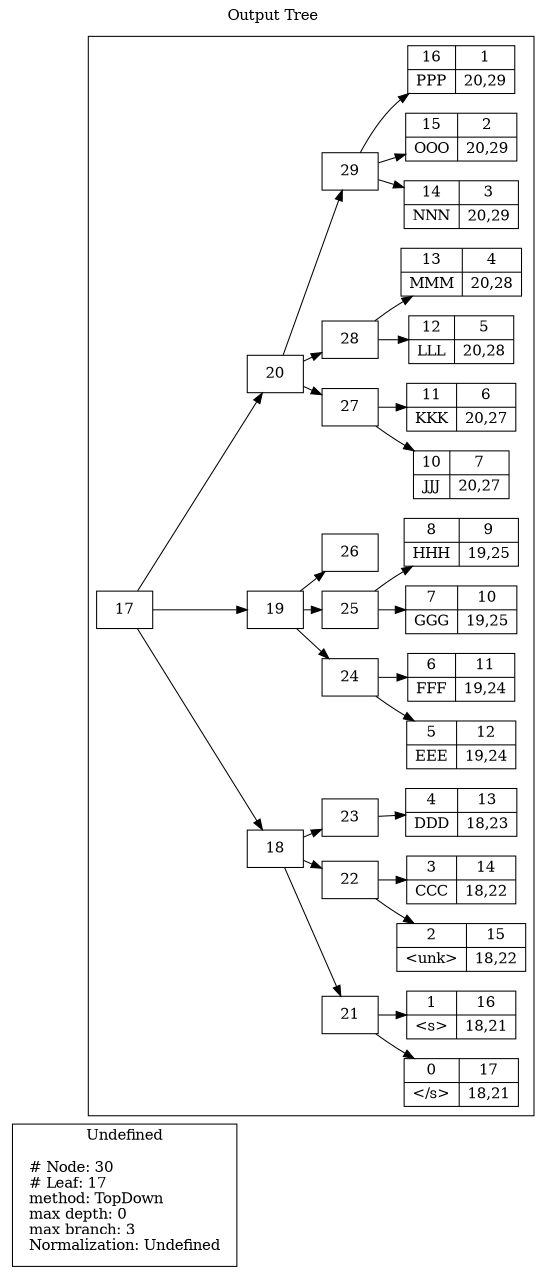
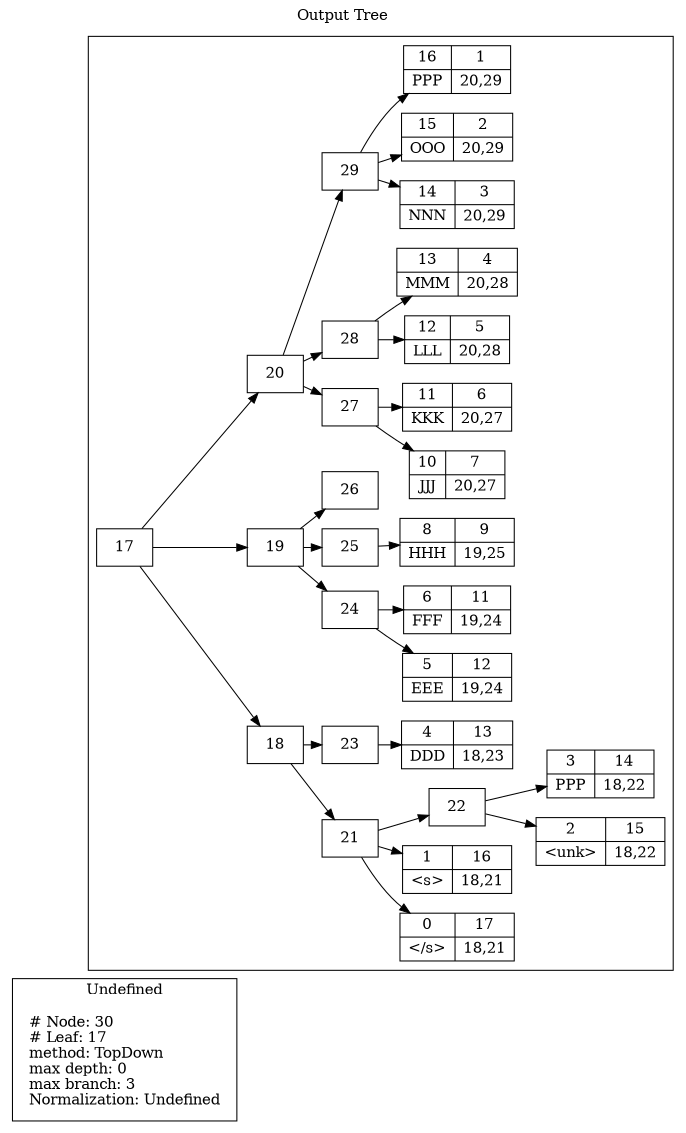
(461, 610) -> none
(308, 862) -> (398, 824)
(432, 891) -> (571, 785)
